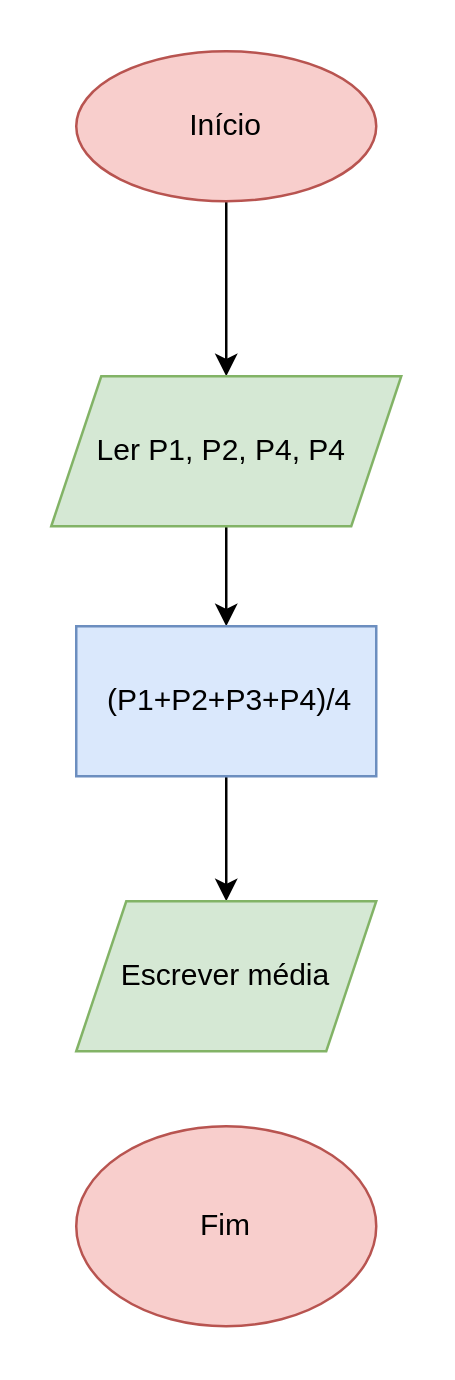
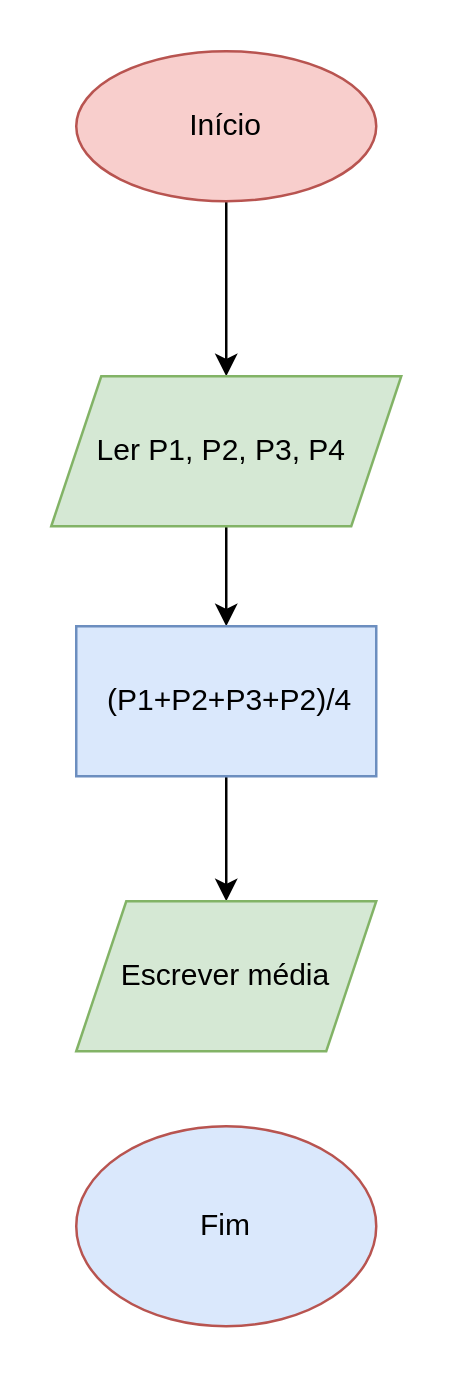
(226, 451) -> (226, 451)
(226, 701) -> (226, 701)
(226, 1226) -> (226, 1226)
